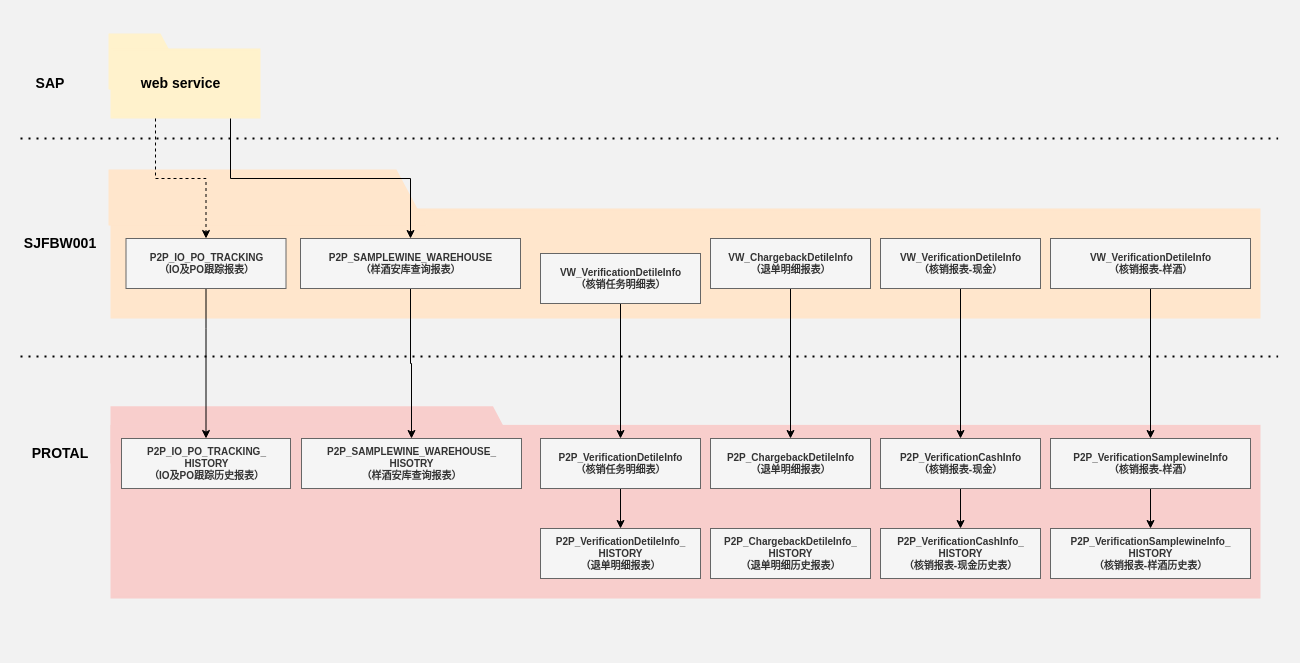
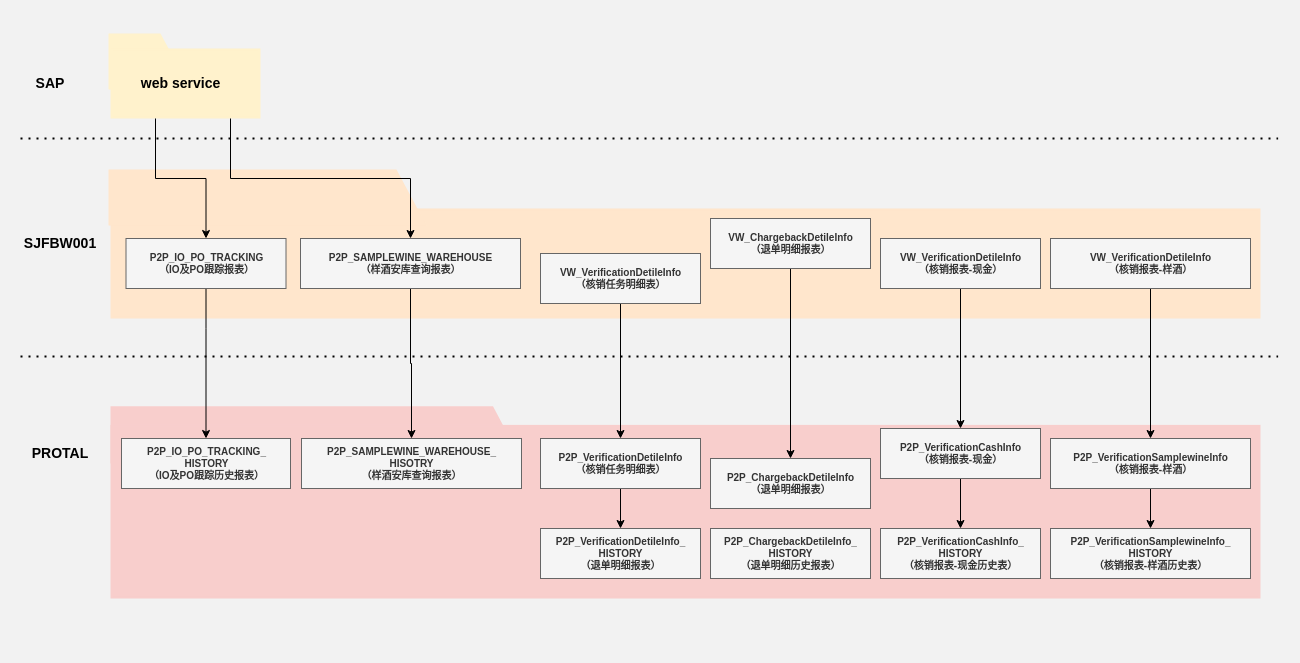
(177, 179) -> (177, 179)
(791, 264) -> (791, 244)
(791, 464) -> (791, 484)
(961, 464) -> (961, 454)
